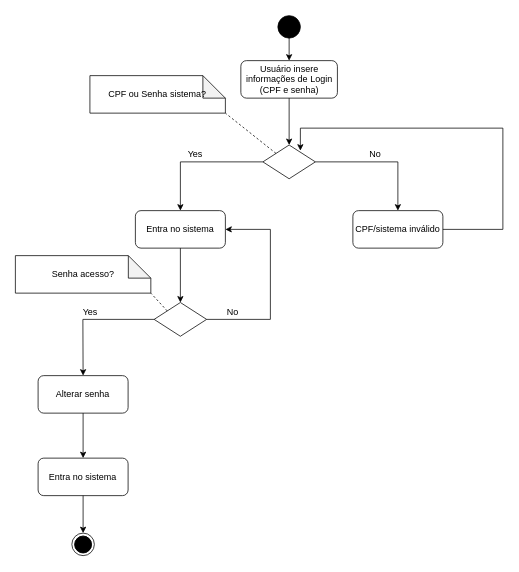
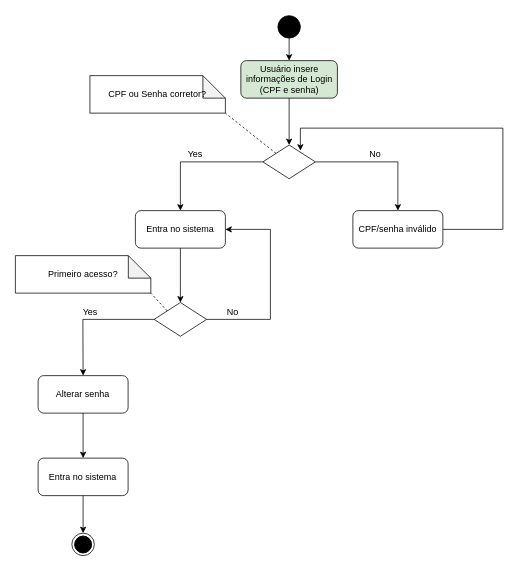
(289, 79) -> (289, 79)
(158, 94) -> (158, 94)
(398, 229) -> (398, 229)
(83, 274) -> (83, 274)
